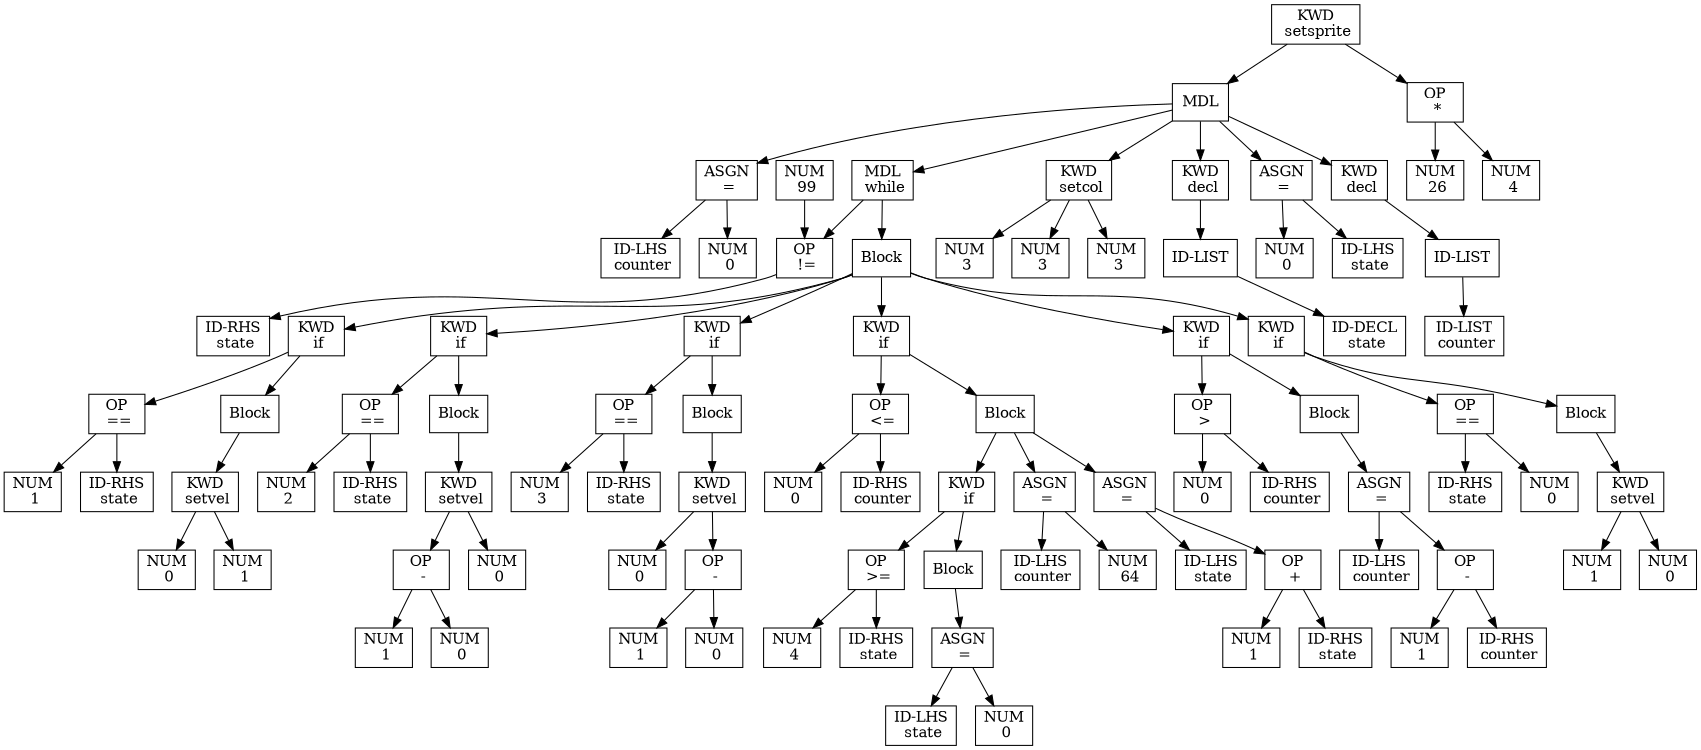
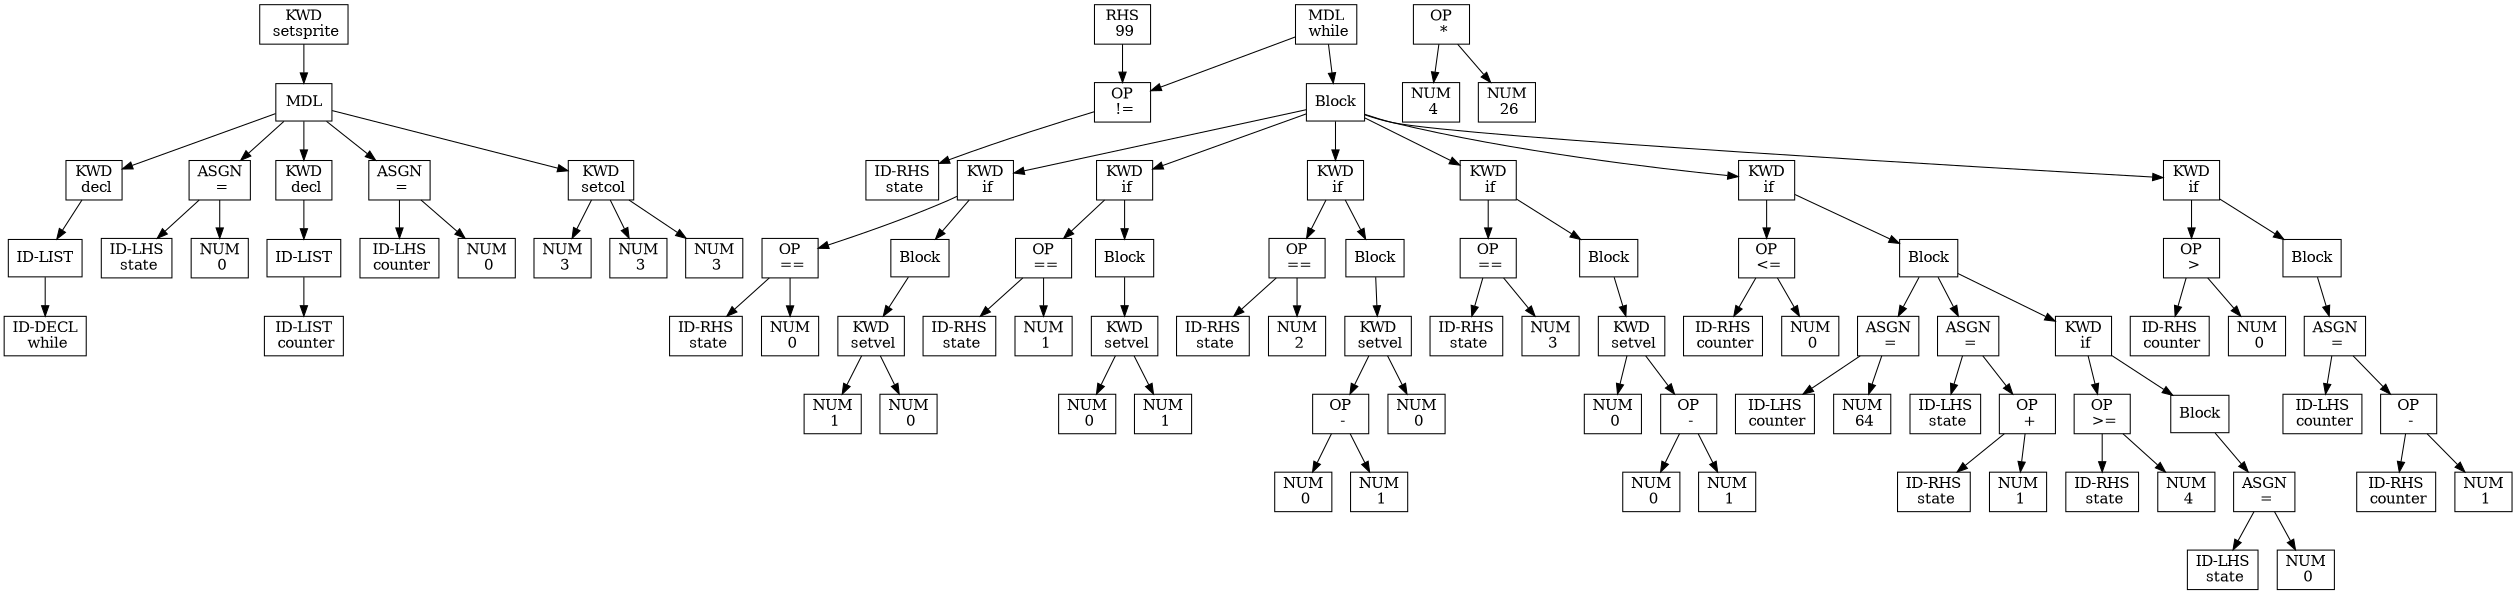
(1372, 61) -> none
(1048, 140) -> none
(805, 180) -> (1123, 24)
(1365, 336) -> (45, 336)
